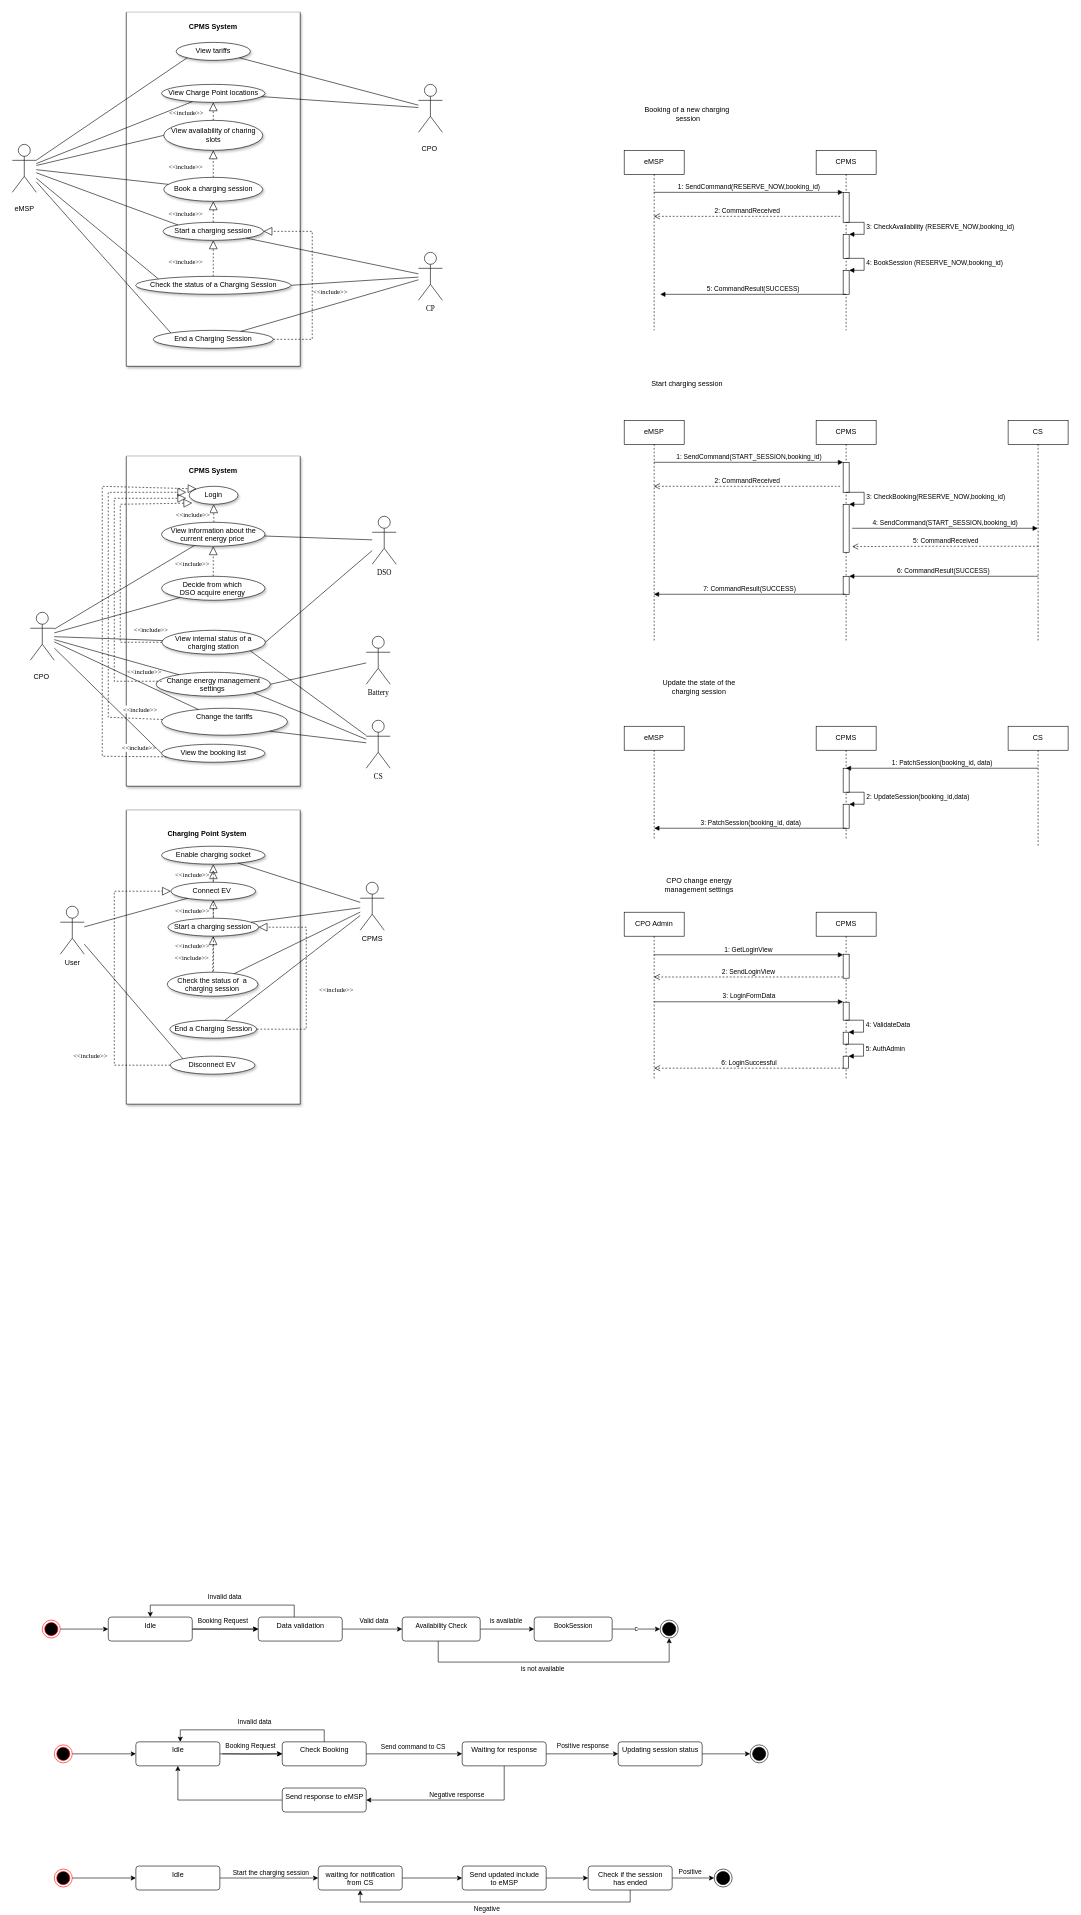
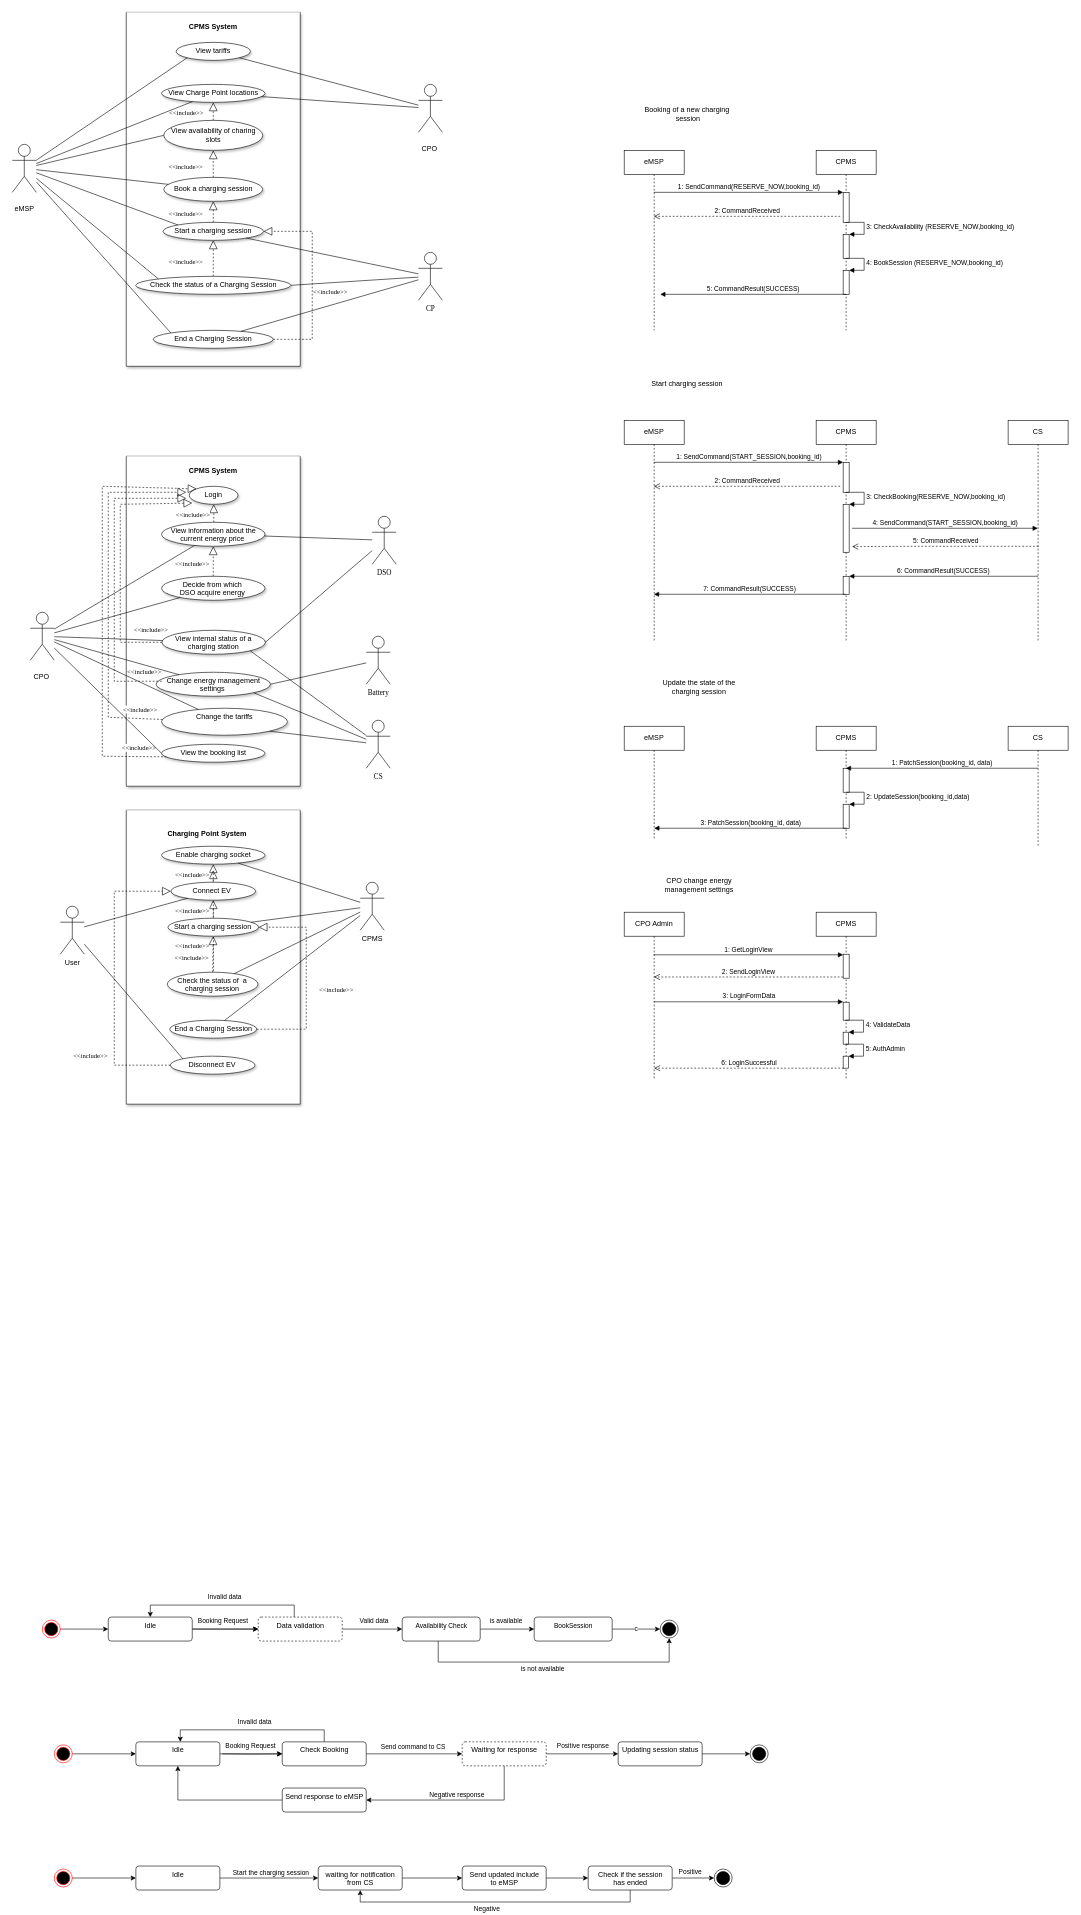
(300, 1629) -> (300, 1629)
(504, 1754) -> (504, 1754)
